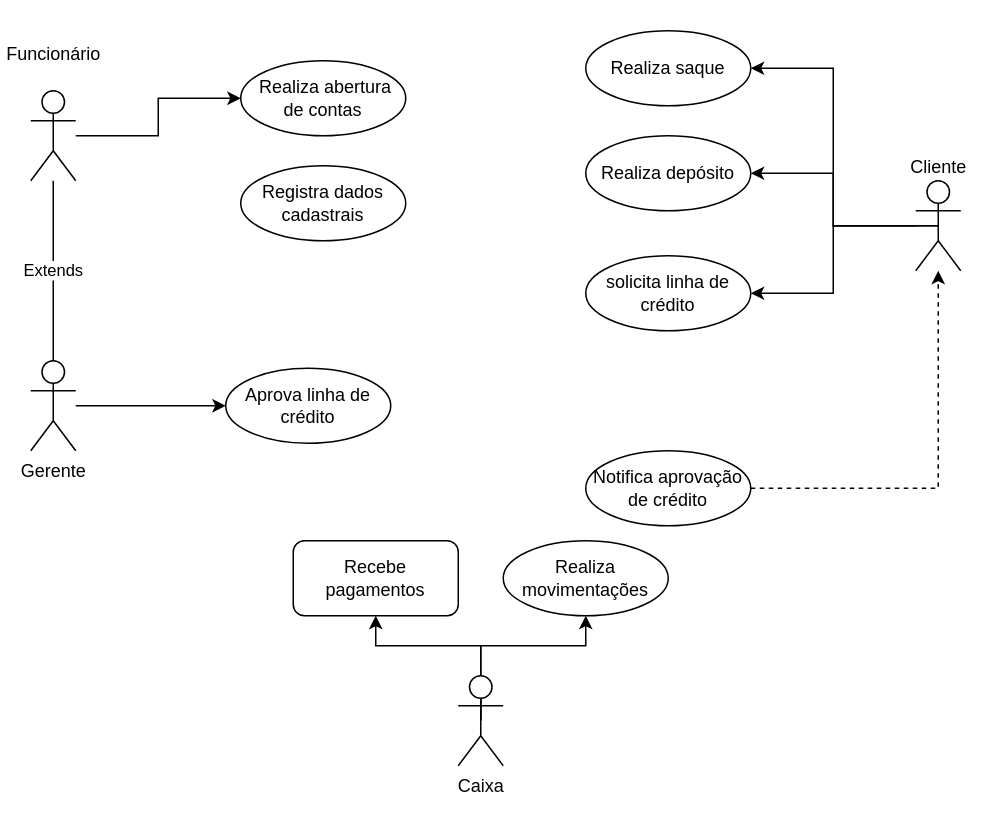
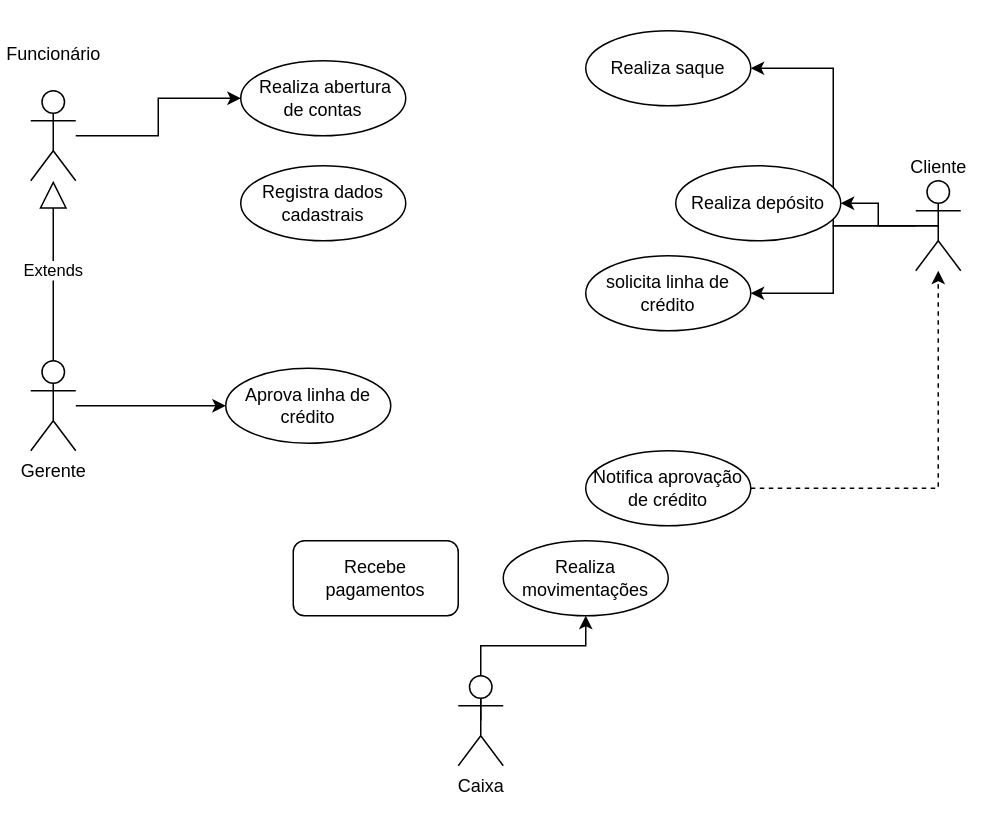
(668, 173) -> (758, 203)
(53, 196) -> (53, 209)
(417, 646) -> none
